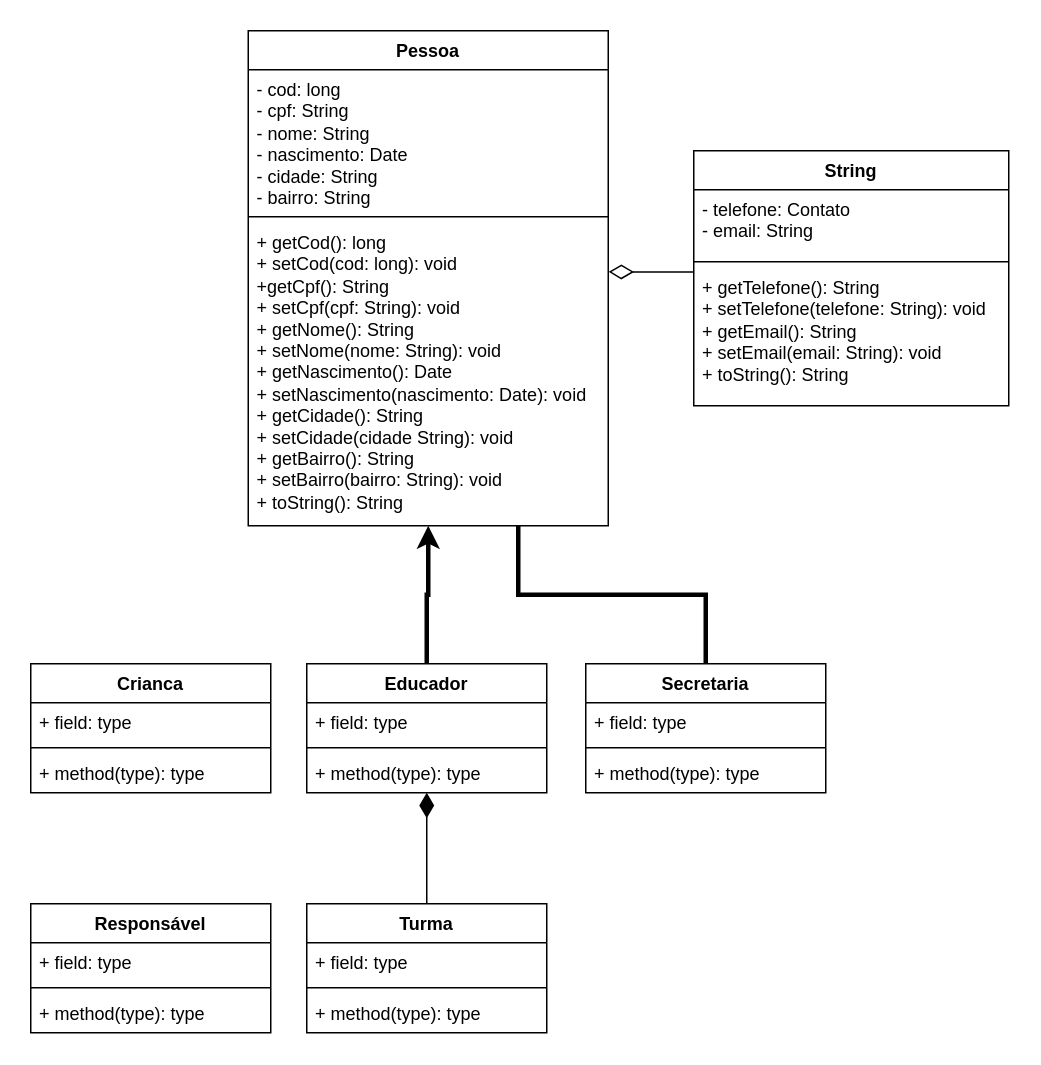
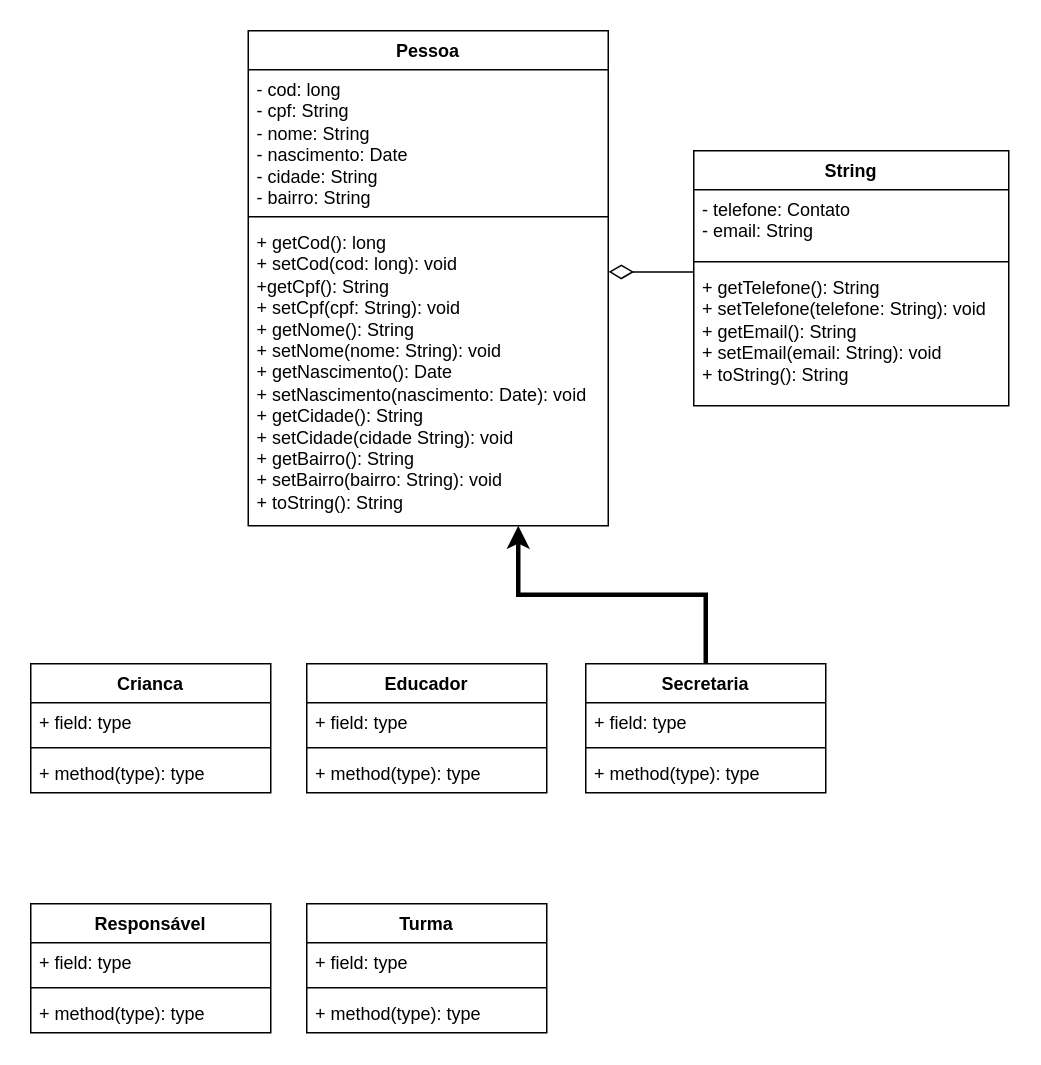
(518, 529) -> (518, 544)
(427, 603) -> none
(427, 861) -> none
